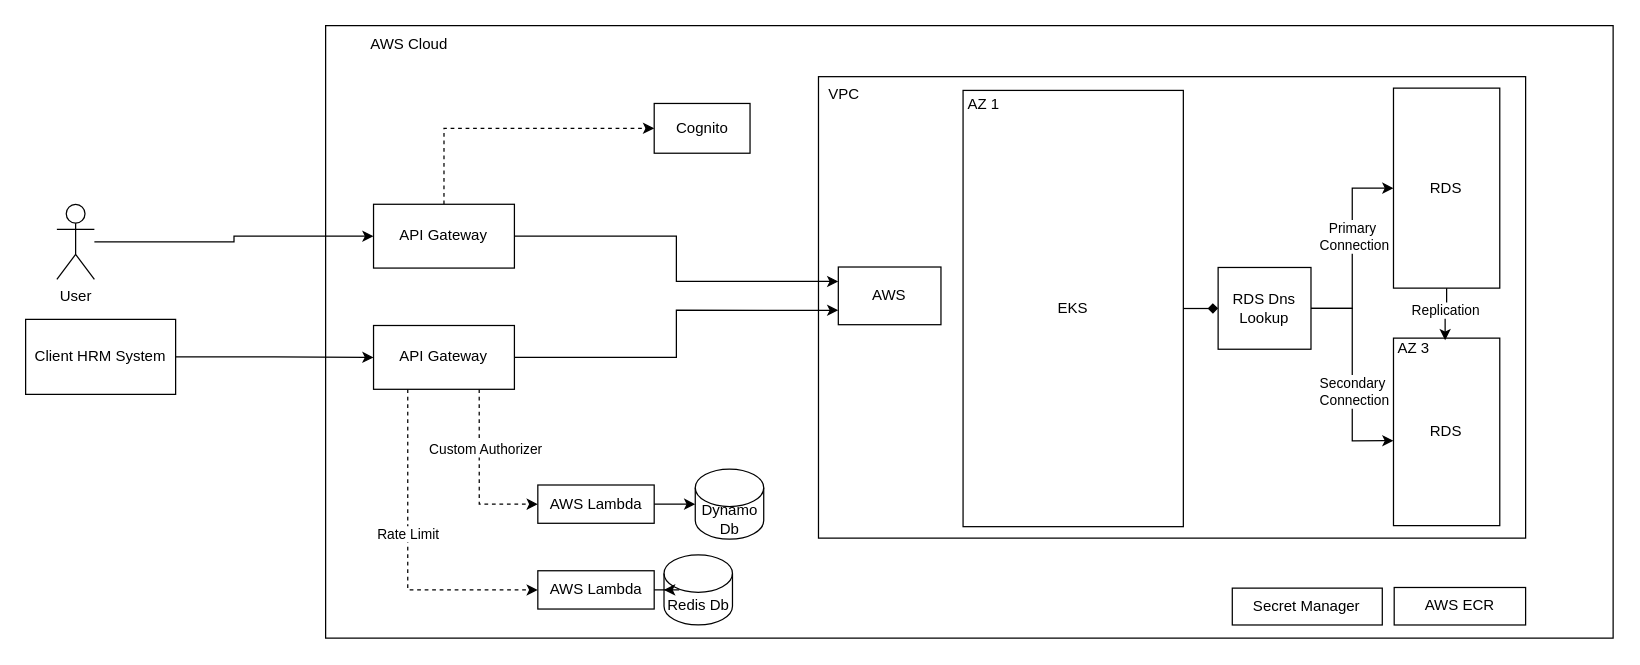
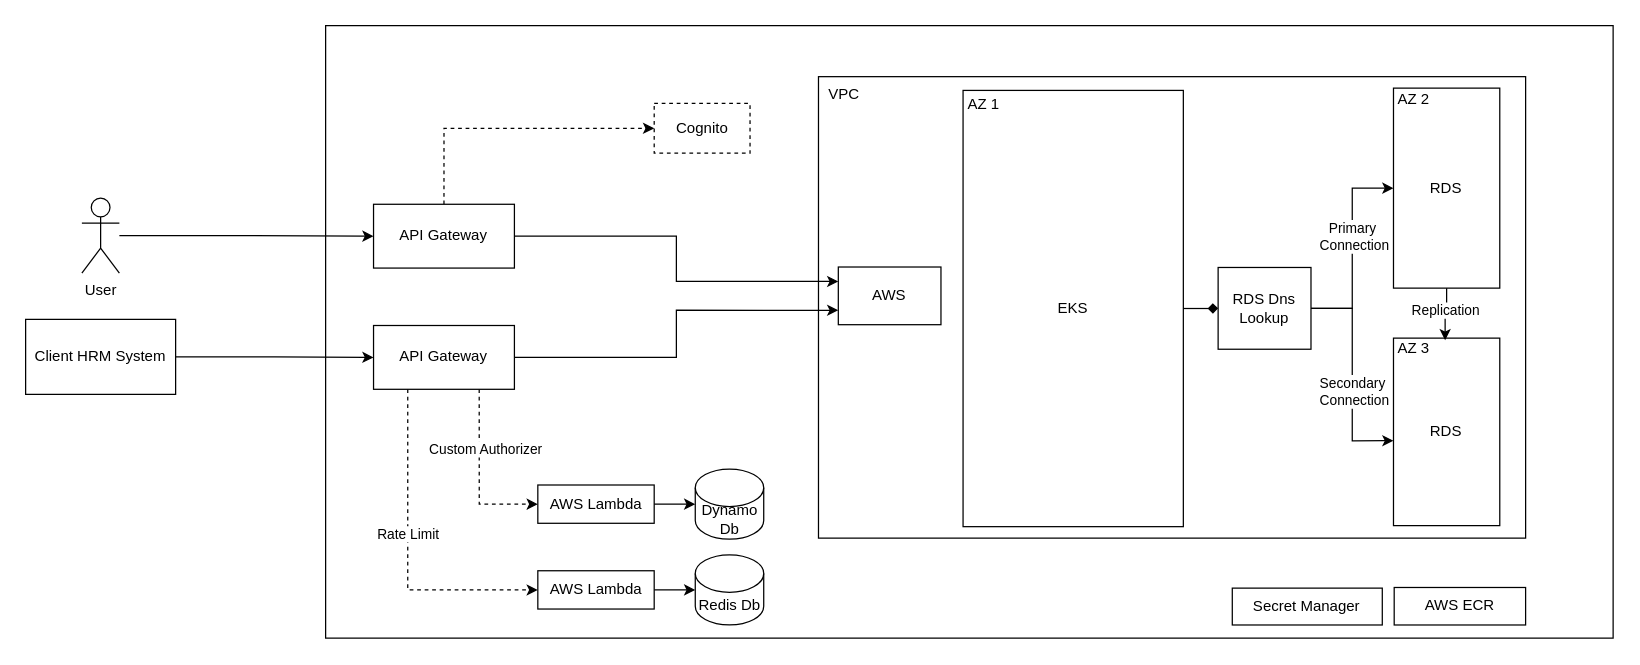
(409, 45) -> none
none -> (1445, 100)
(702, 128) -> (702, 128)
(76, 242) -> (101, 236)
(698, 590) -> (729, 590)
